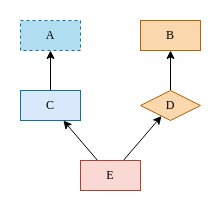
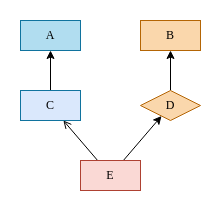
(51, 36) -> (51, 36)
(69, 127) -> (67, 125)
